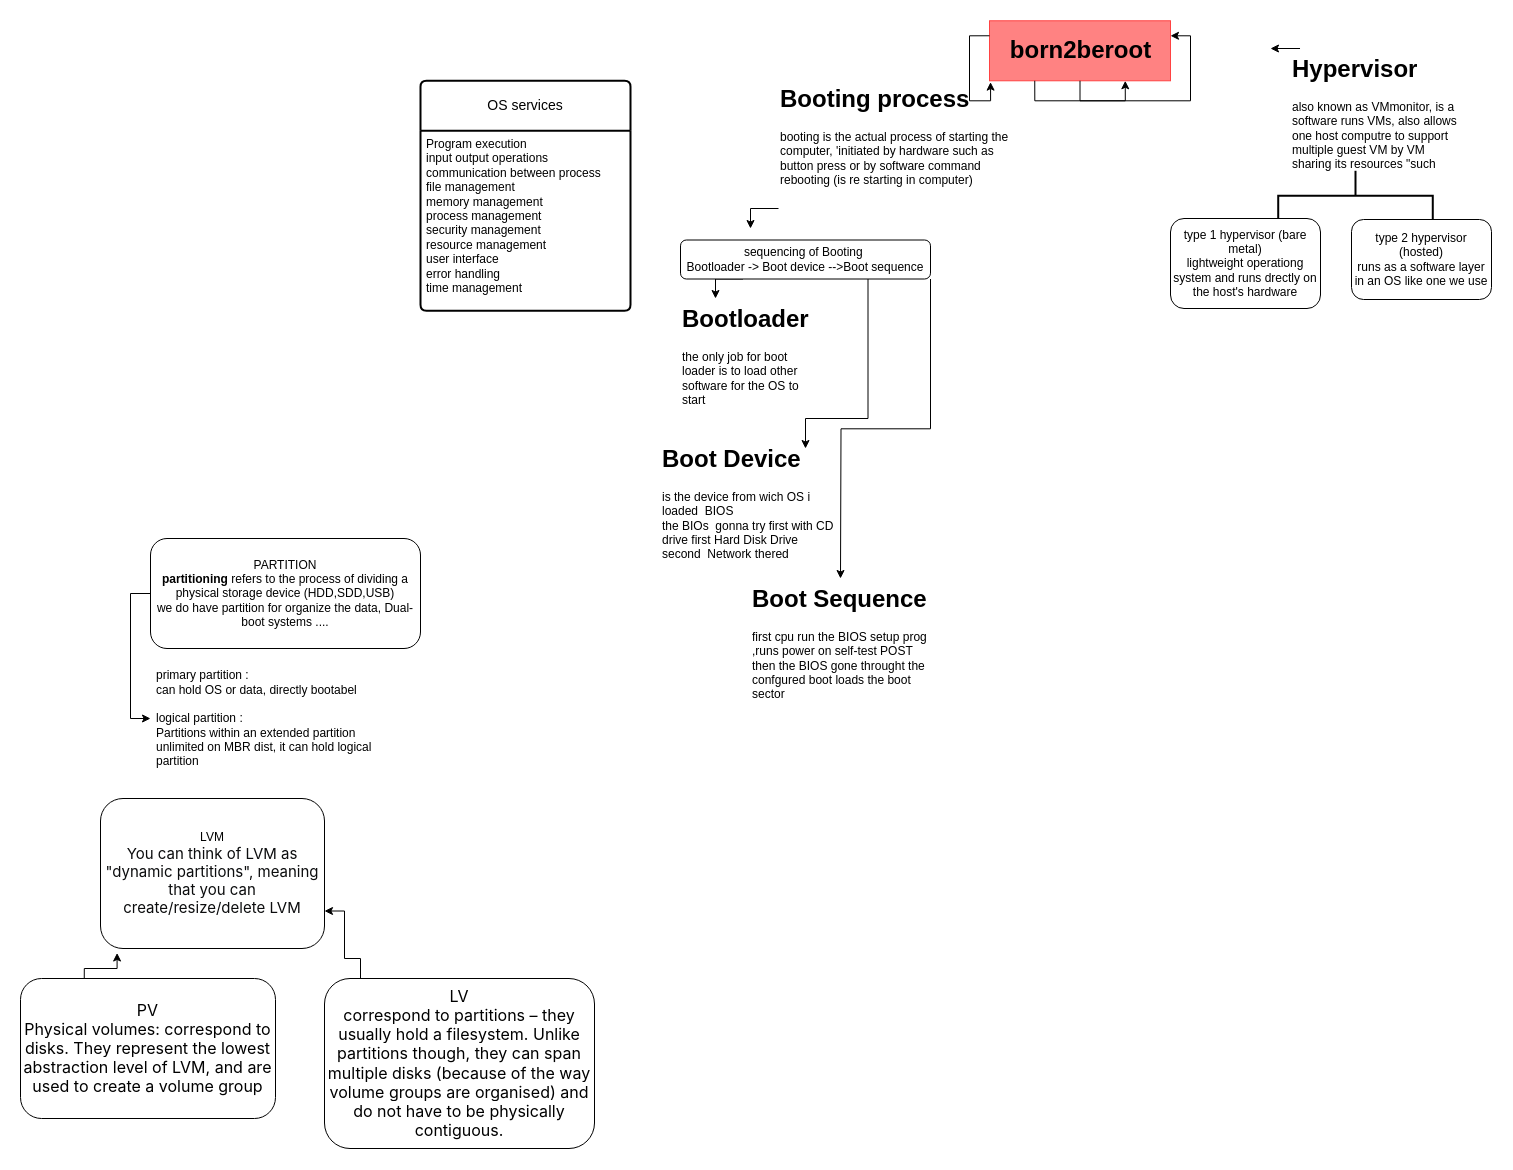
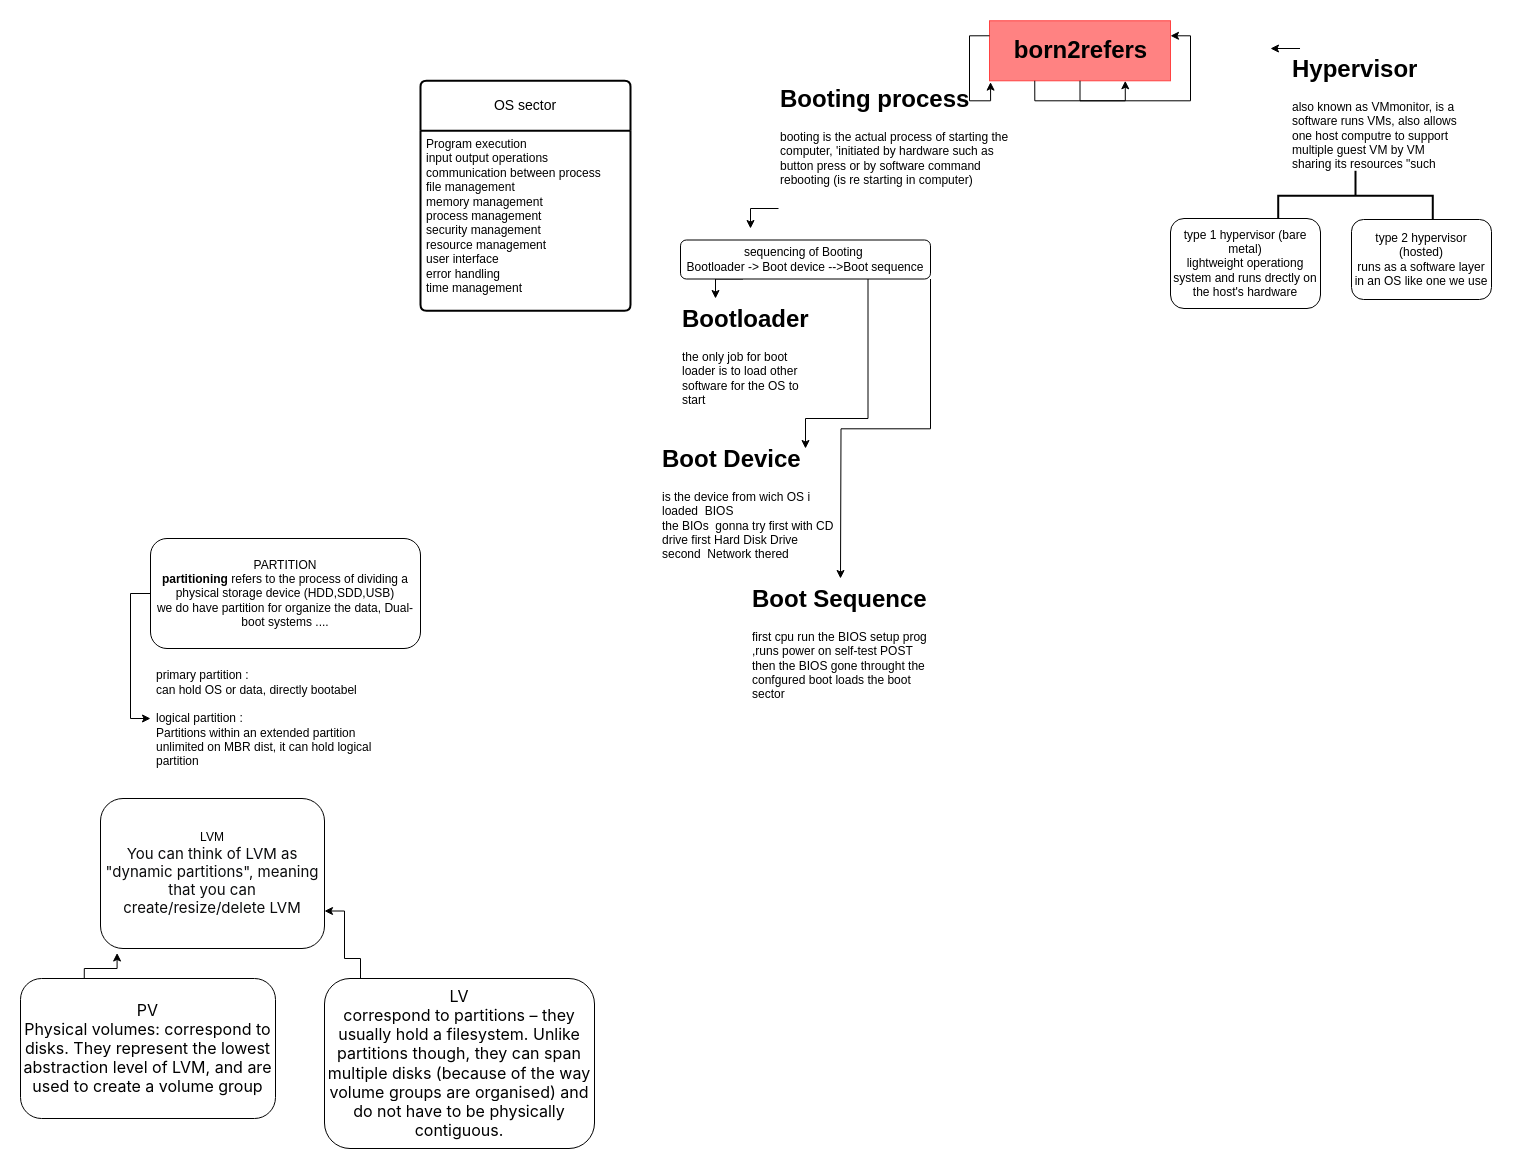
(1081, 51) -> (1081, 51)
(526, 106) -> (526, 106)
